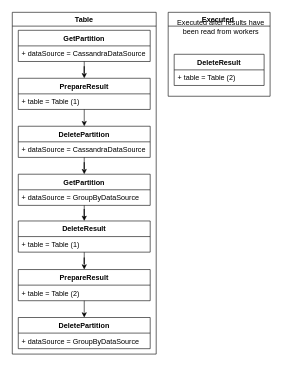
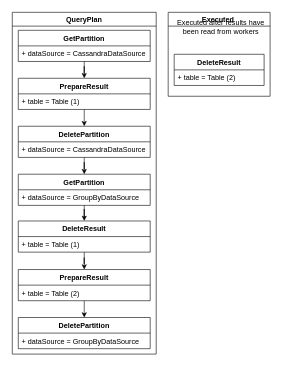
(84, 20) -> (84, 20)
